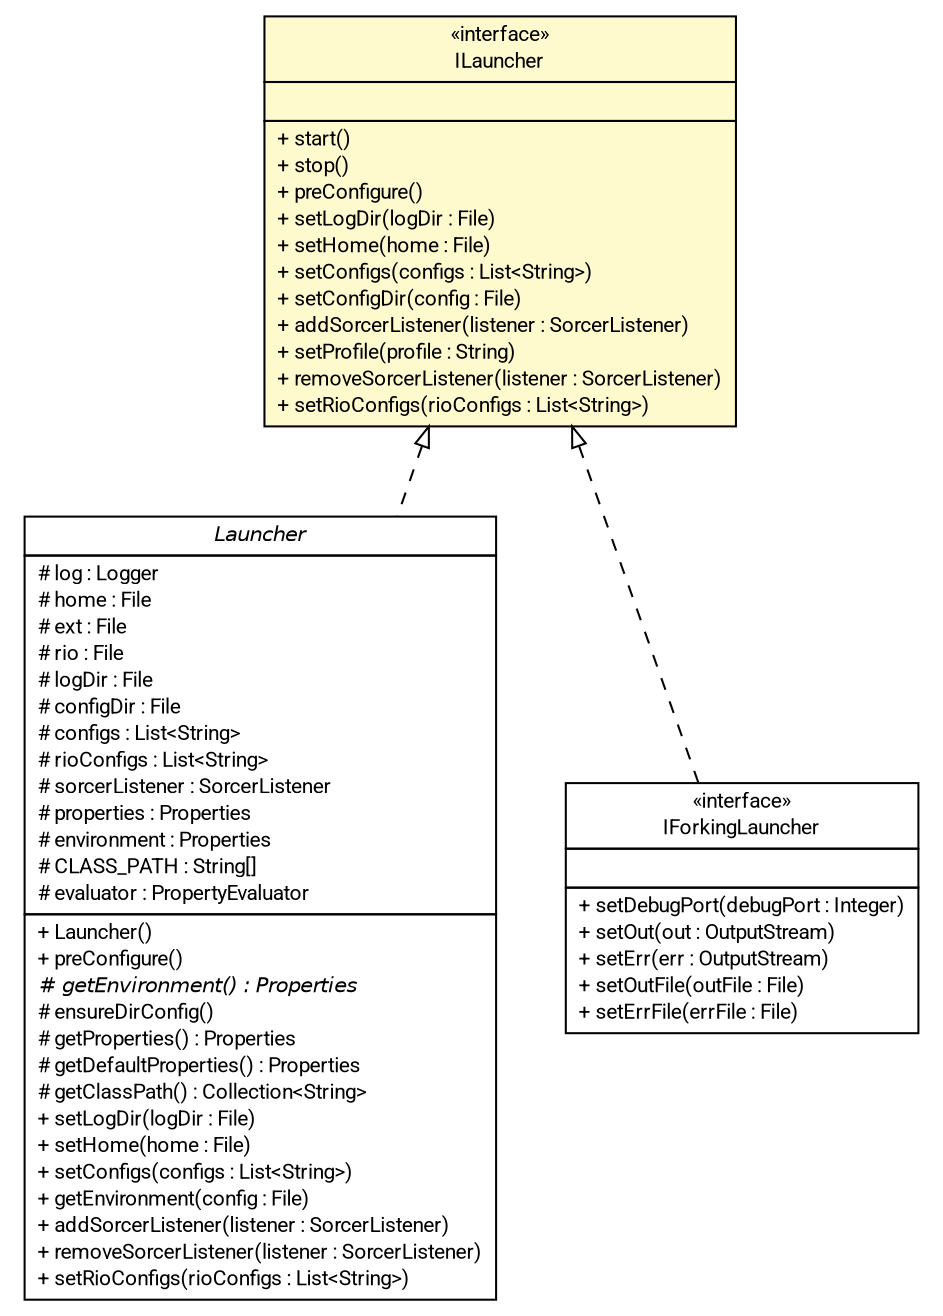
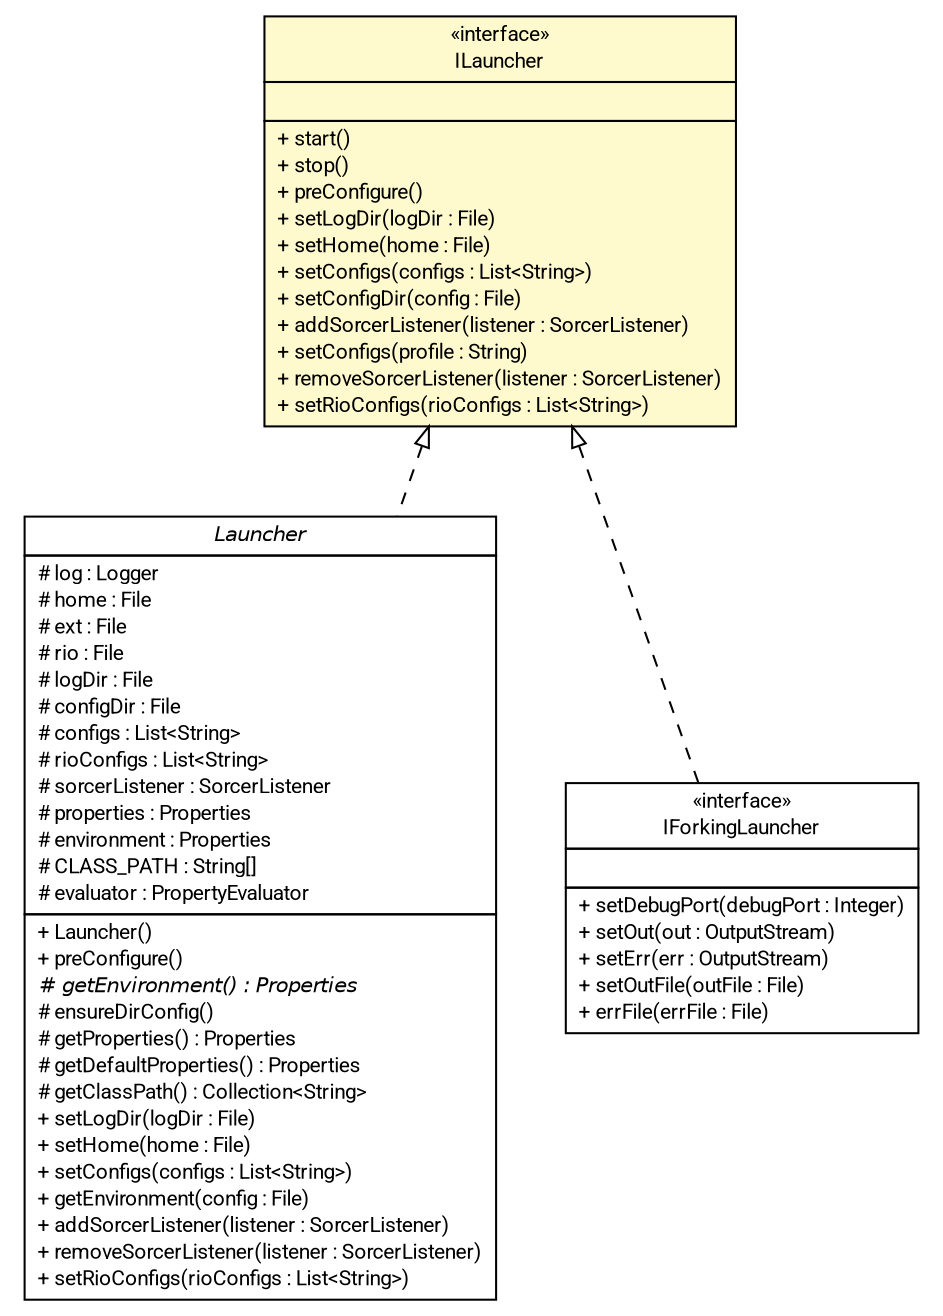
(397, 353) -> (403, 353)
(689, 1013) -> (674, 1013)
